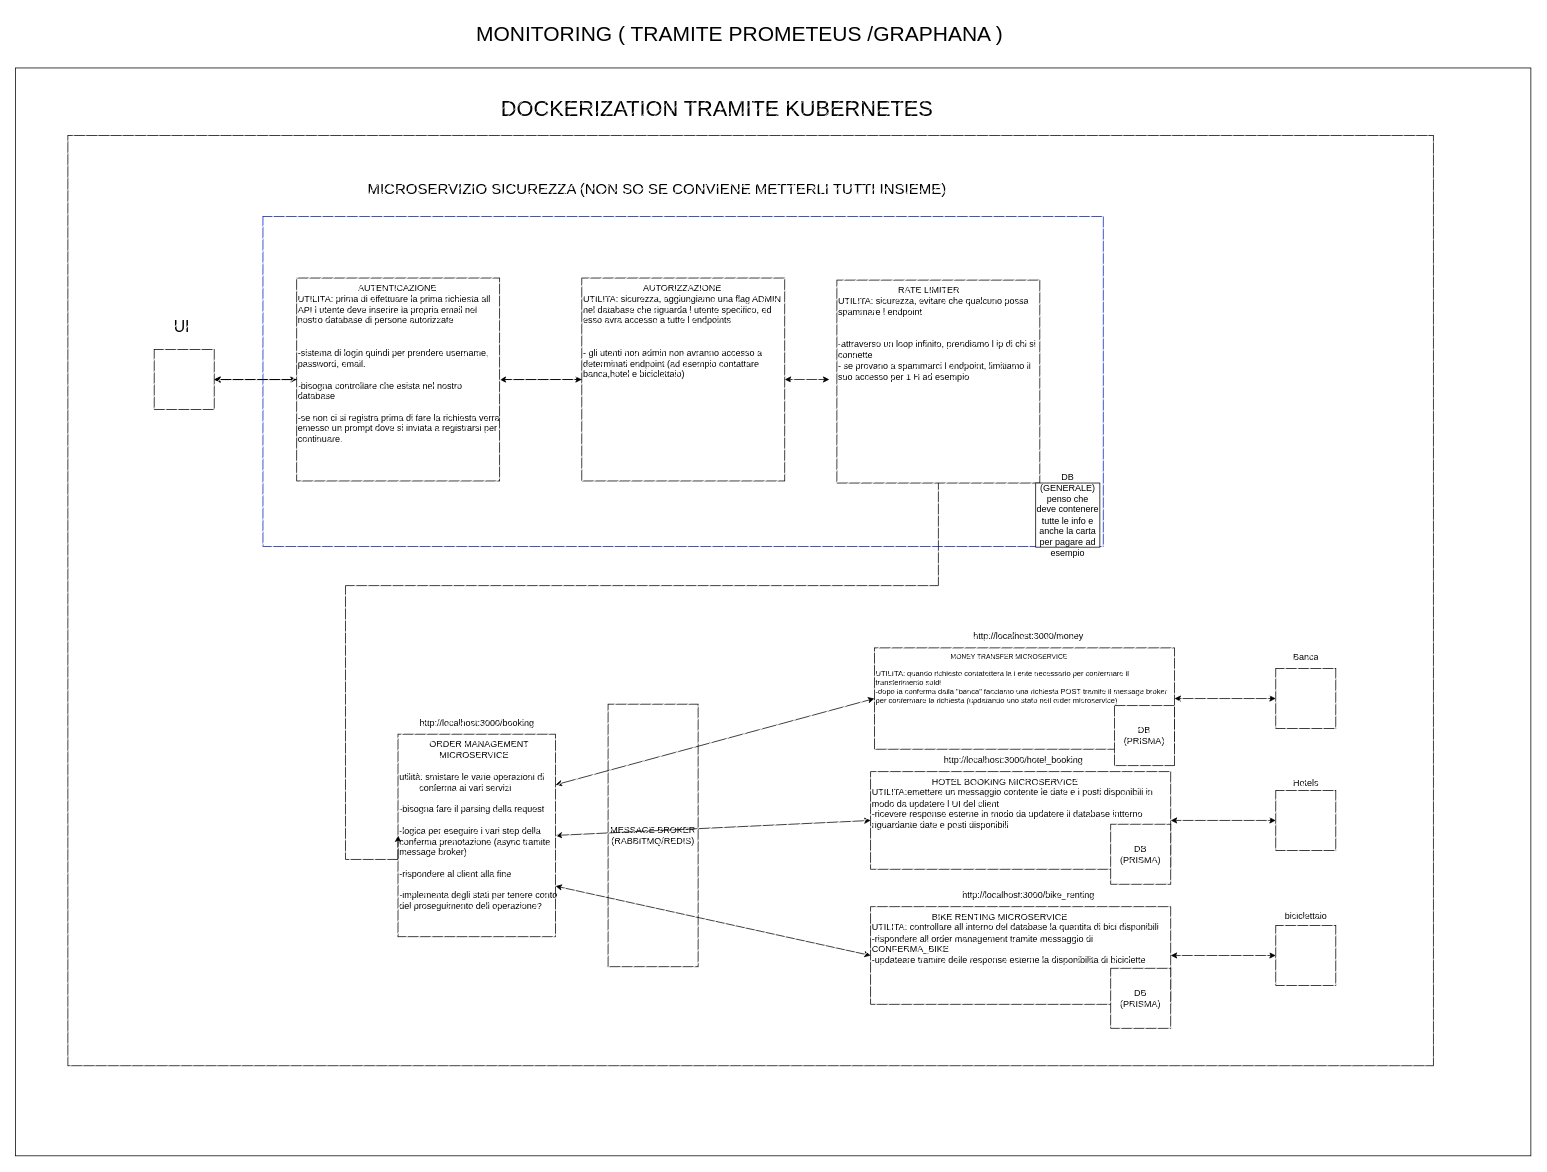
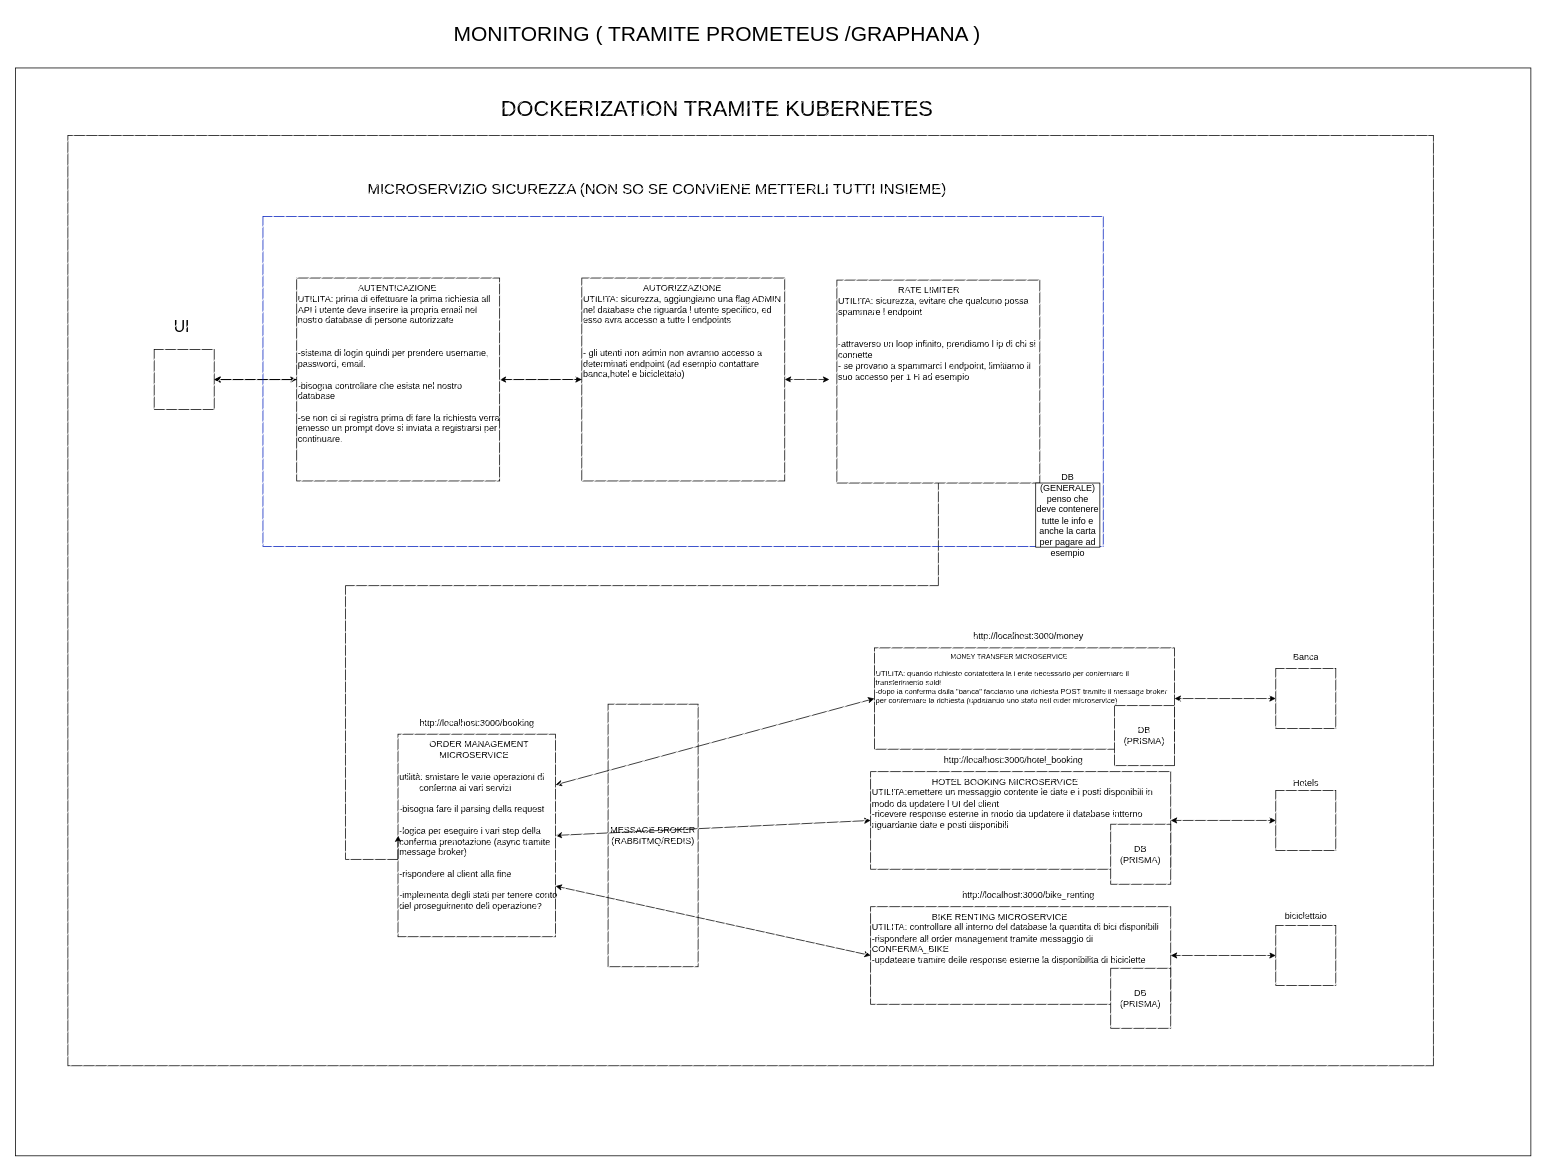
(739, 34) -> (717, 34)
